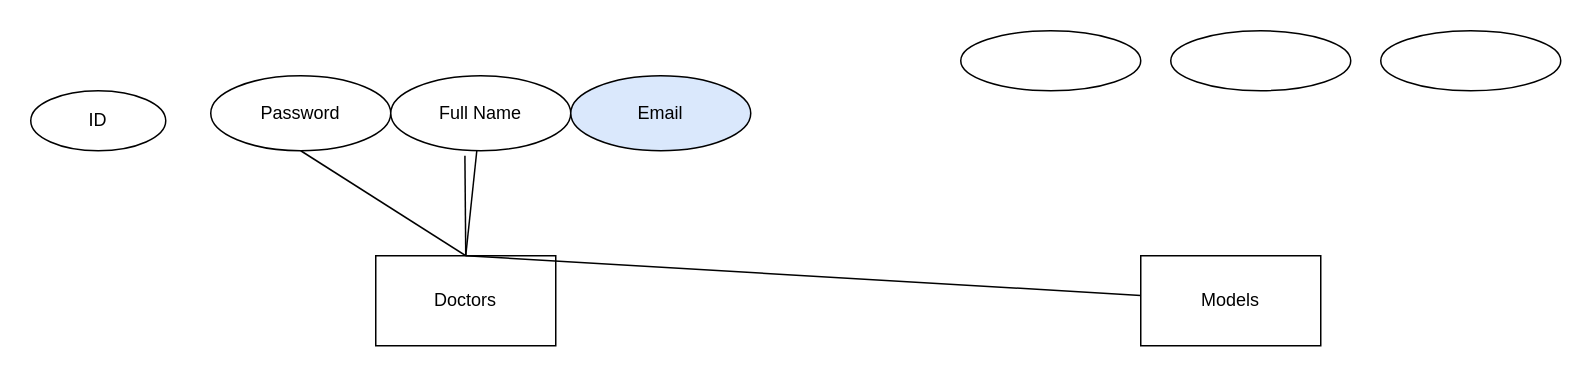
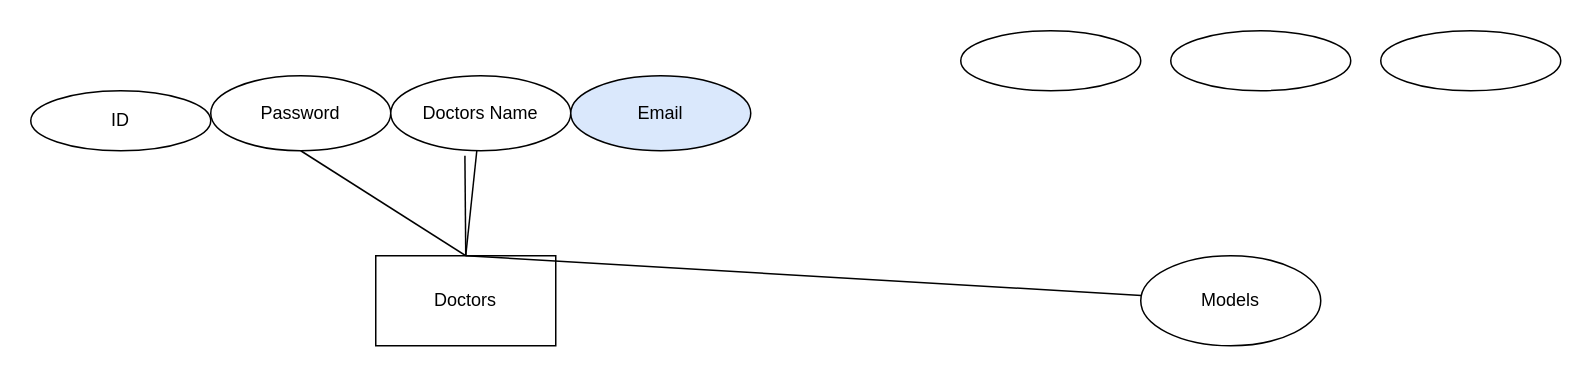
(481, 113) -> (481, 113)
(98, 121) -> (121, 121)
(1231, 301) -> (1231, 301)
